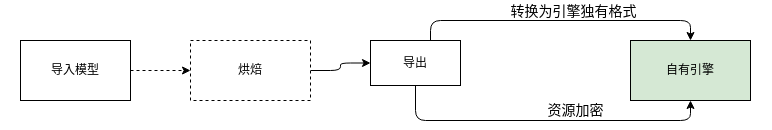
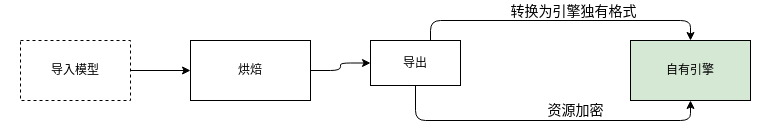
(76, 71) -> (76, 71)
(157, 71) -> (157, 71)
(251, 71) -> (251, 71)
